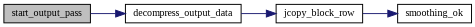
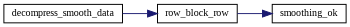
(47, 14) -> none
(183, 14) -> (63, 14)
(319, 14) -> (197, 14)
